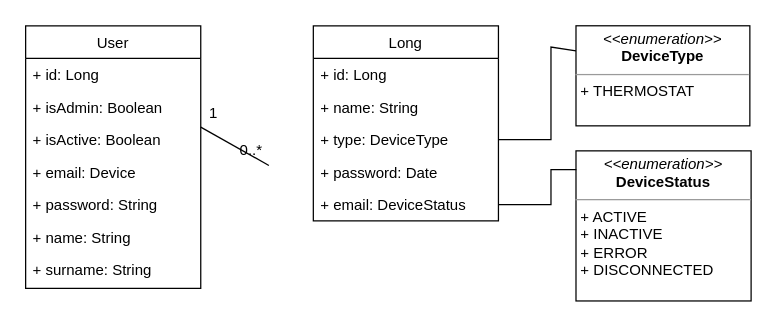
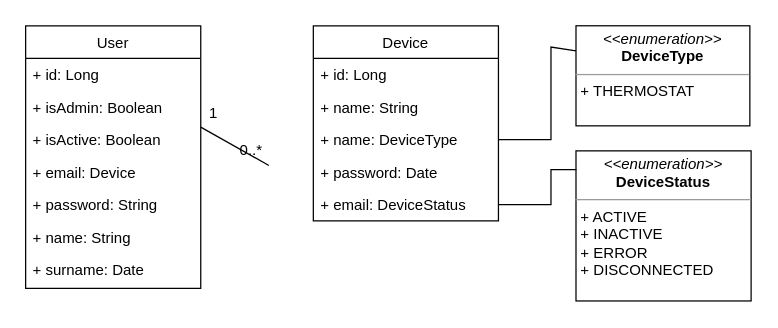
(405, 43) -> (405, 43)
(388, 140) -> (388, 140)
(96, 270) -> (90, 270)
